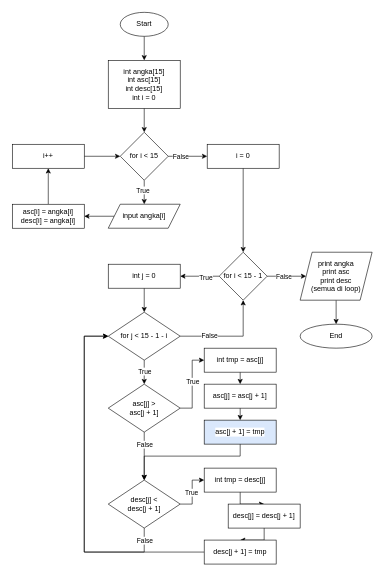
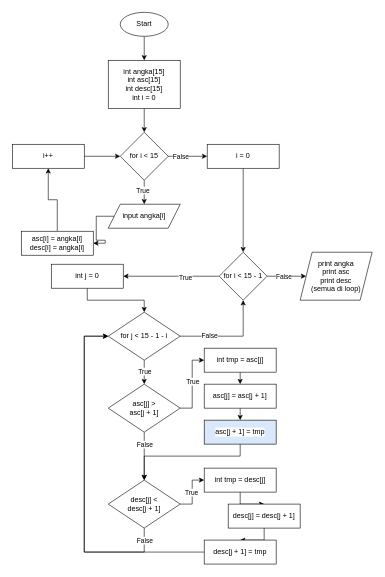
(48, 216) -> (57, 243)
(144, 276) -> (87, 276)
(336, 318) -> none
(336, 336) -> none
